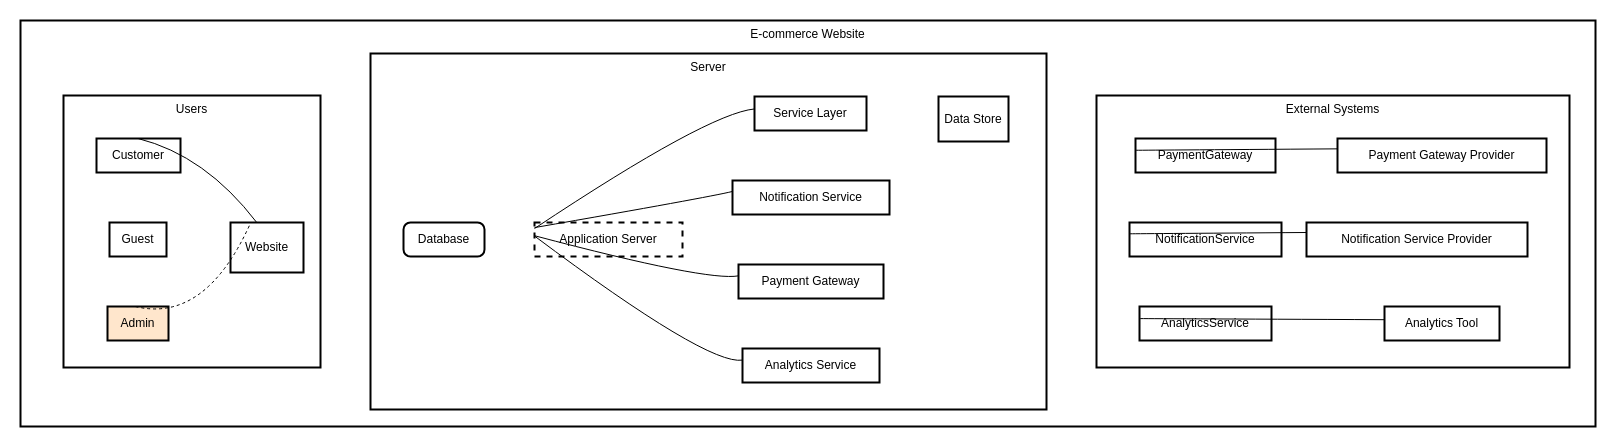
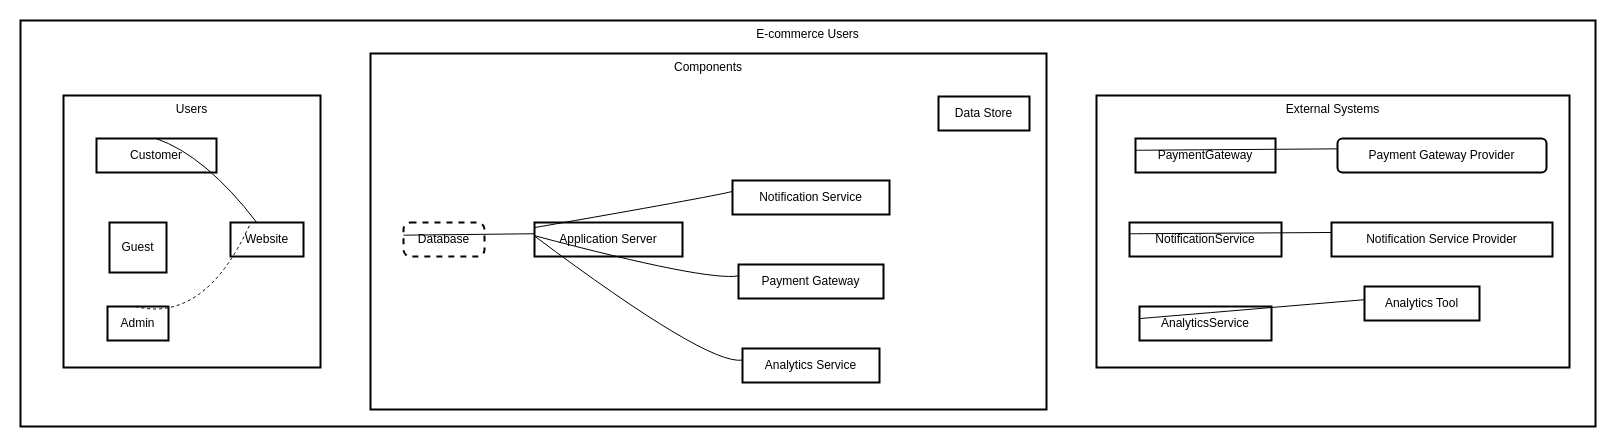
(808, 35) -> (808, 35)
(709, 68) -> (709, 68)
(811, 114) -> none
(974, 119) -> (984, 114)
(139, 156) -> (157, 156)
(1442, 156) -> (1442, 156)
(639, 162) -> none
none -> (469, 234)
(138, 240) -> (138, 248)
(444, 240) -> (444, 240)
(609, 240) -> (609, 240)
(1417, 240) -> (1442, 240)
(267, 248) -> (267, 240)
(138, 324) -> (138, 324)
(1442, 324) -> (1422, 304)
